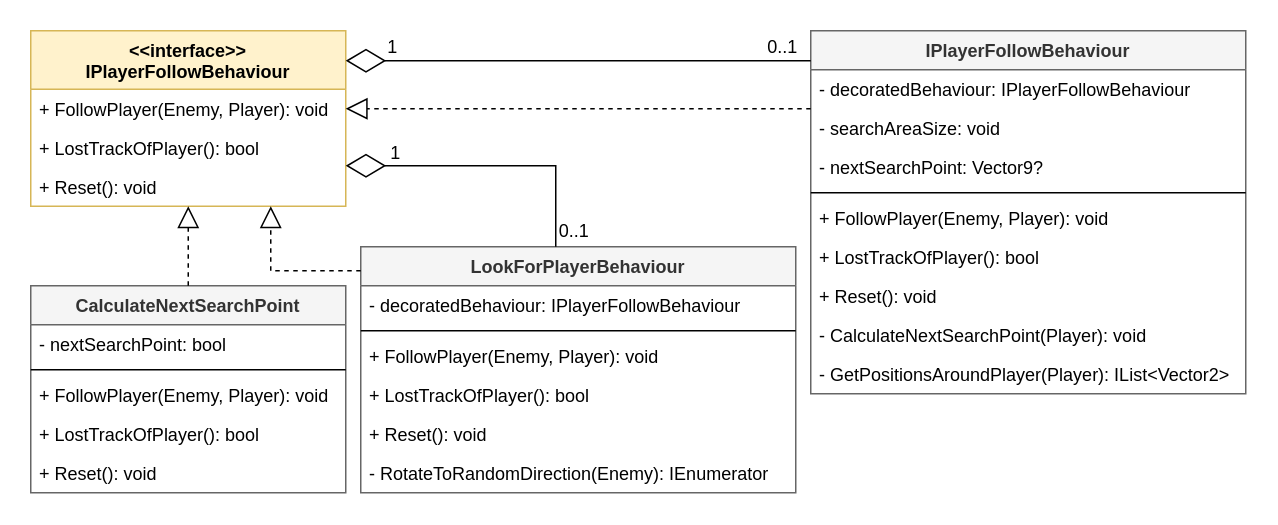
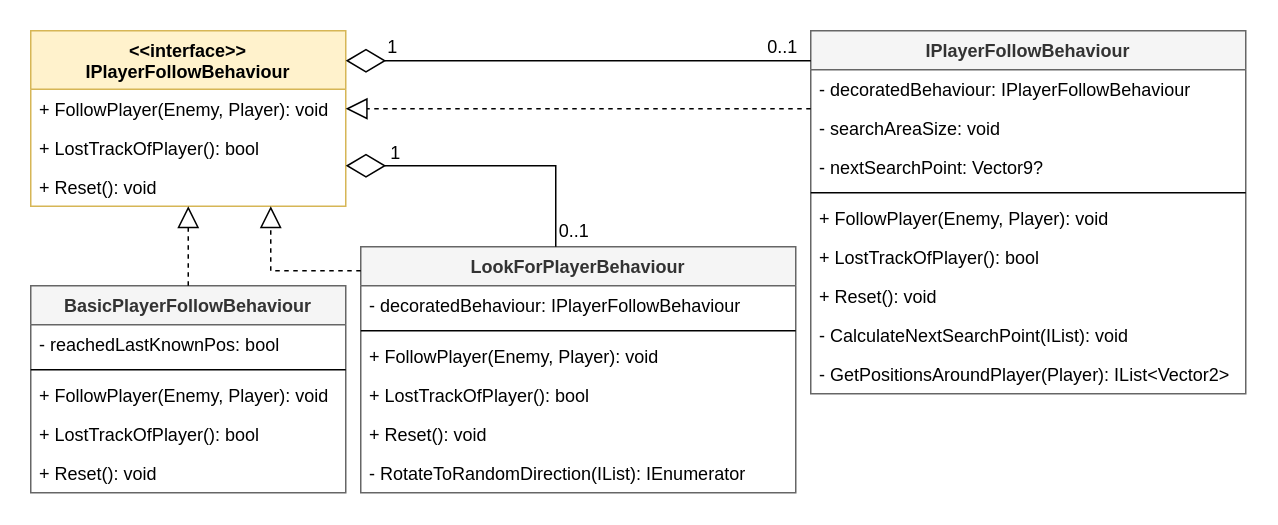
(188, 306) -> (188, 306)
(1002, 336) -> (997, 336)
(143, 345) -> (166, 345)
(584, 474) -> (582, 474)
